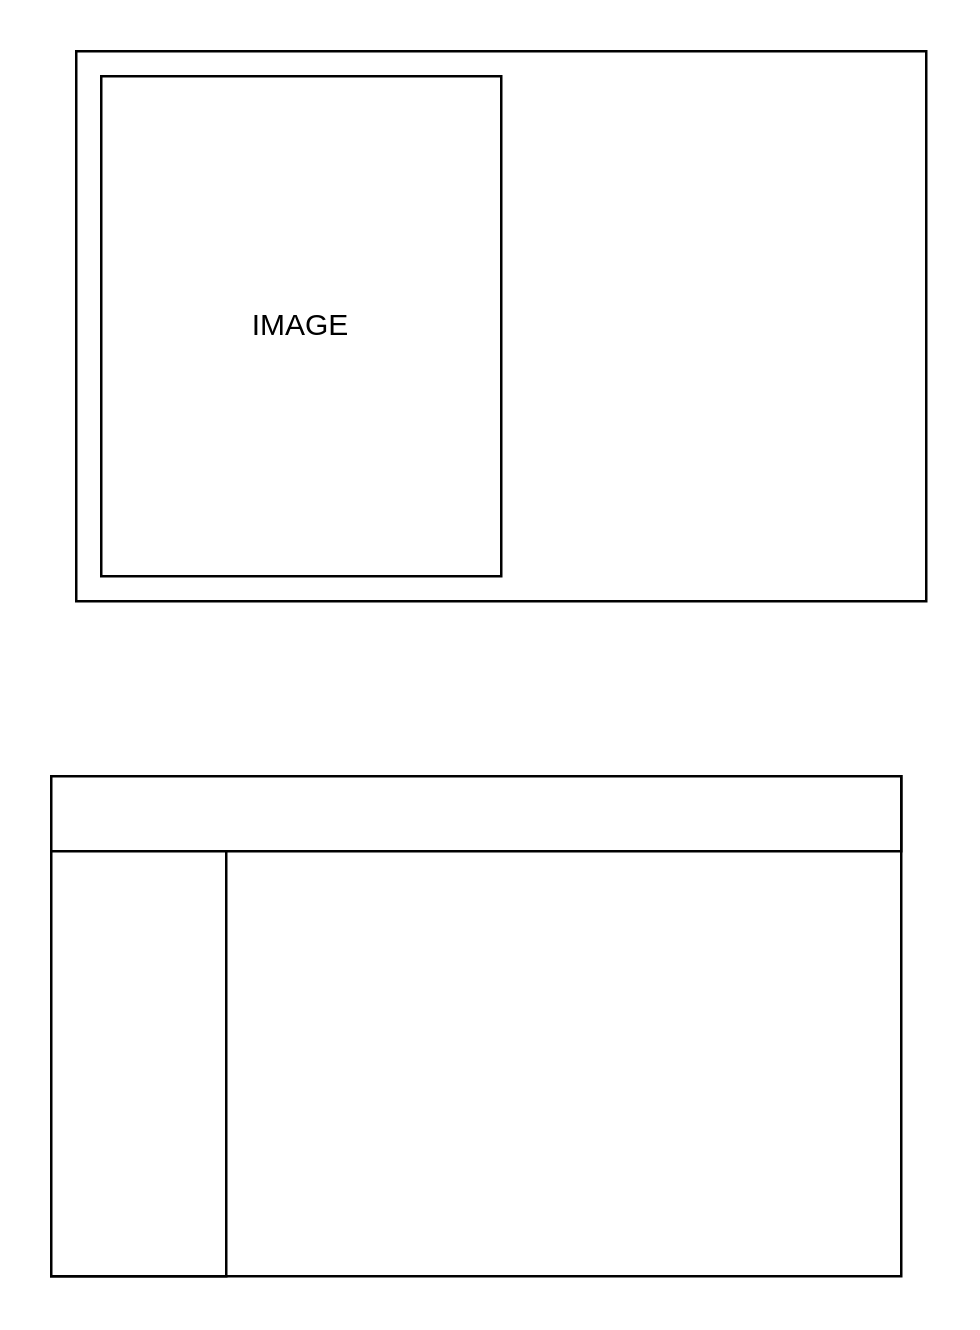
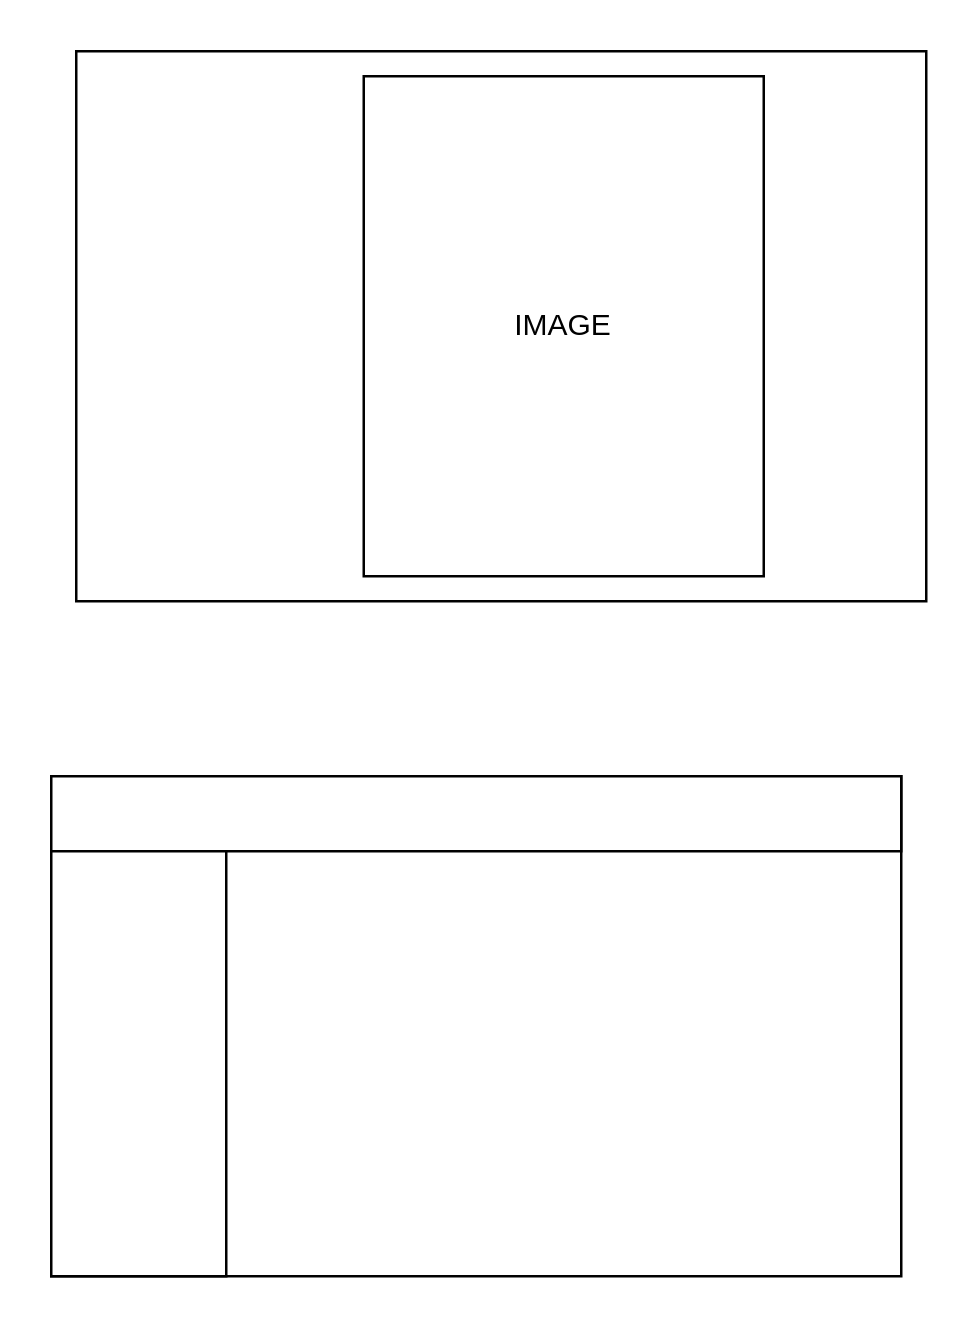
(301, 326) -> (564, 326)
